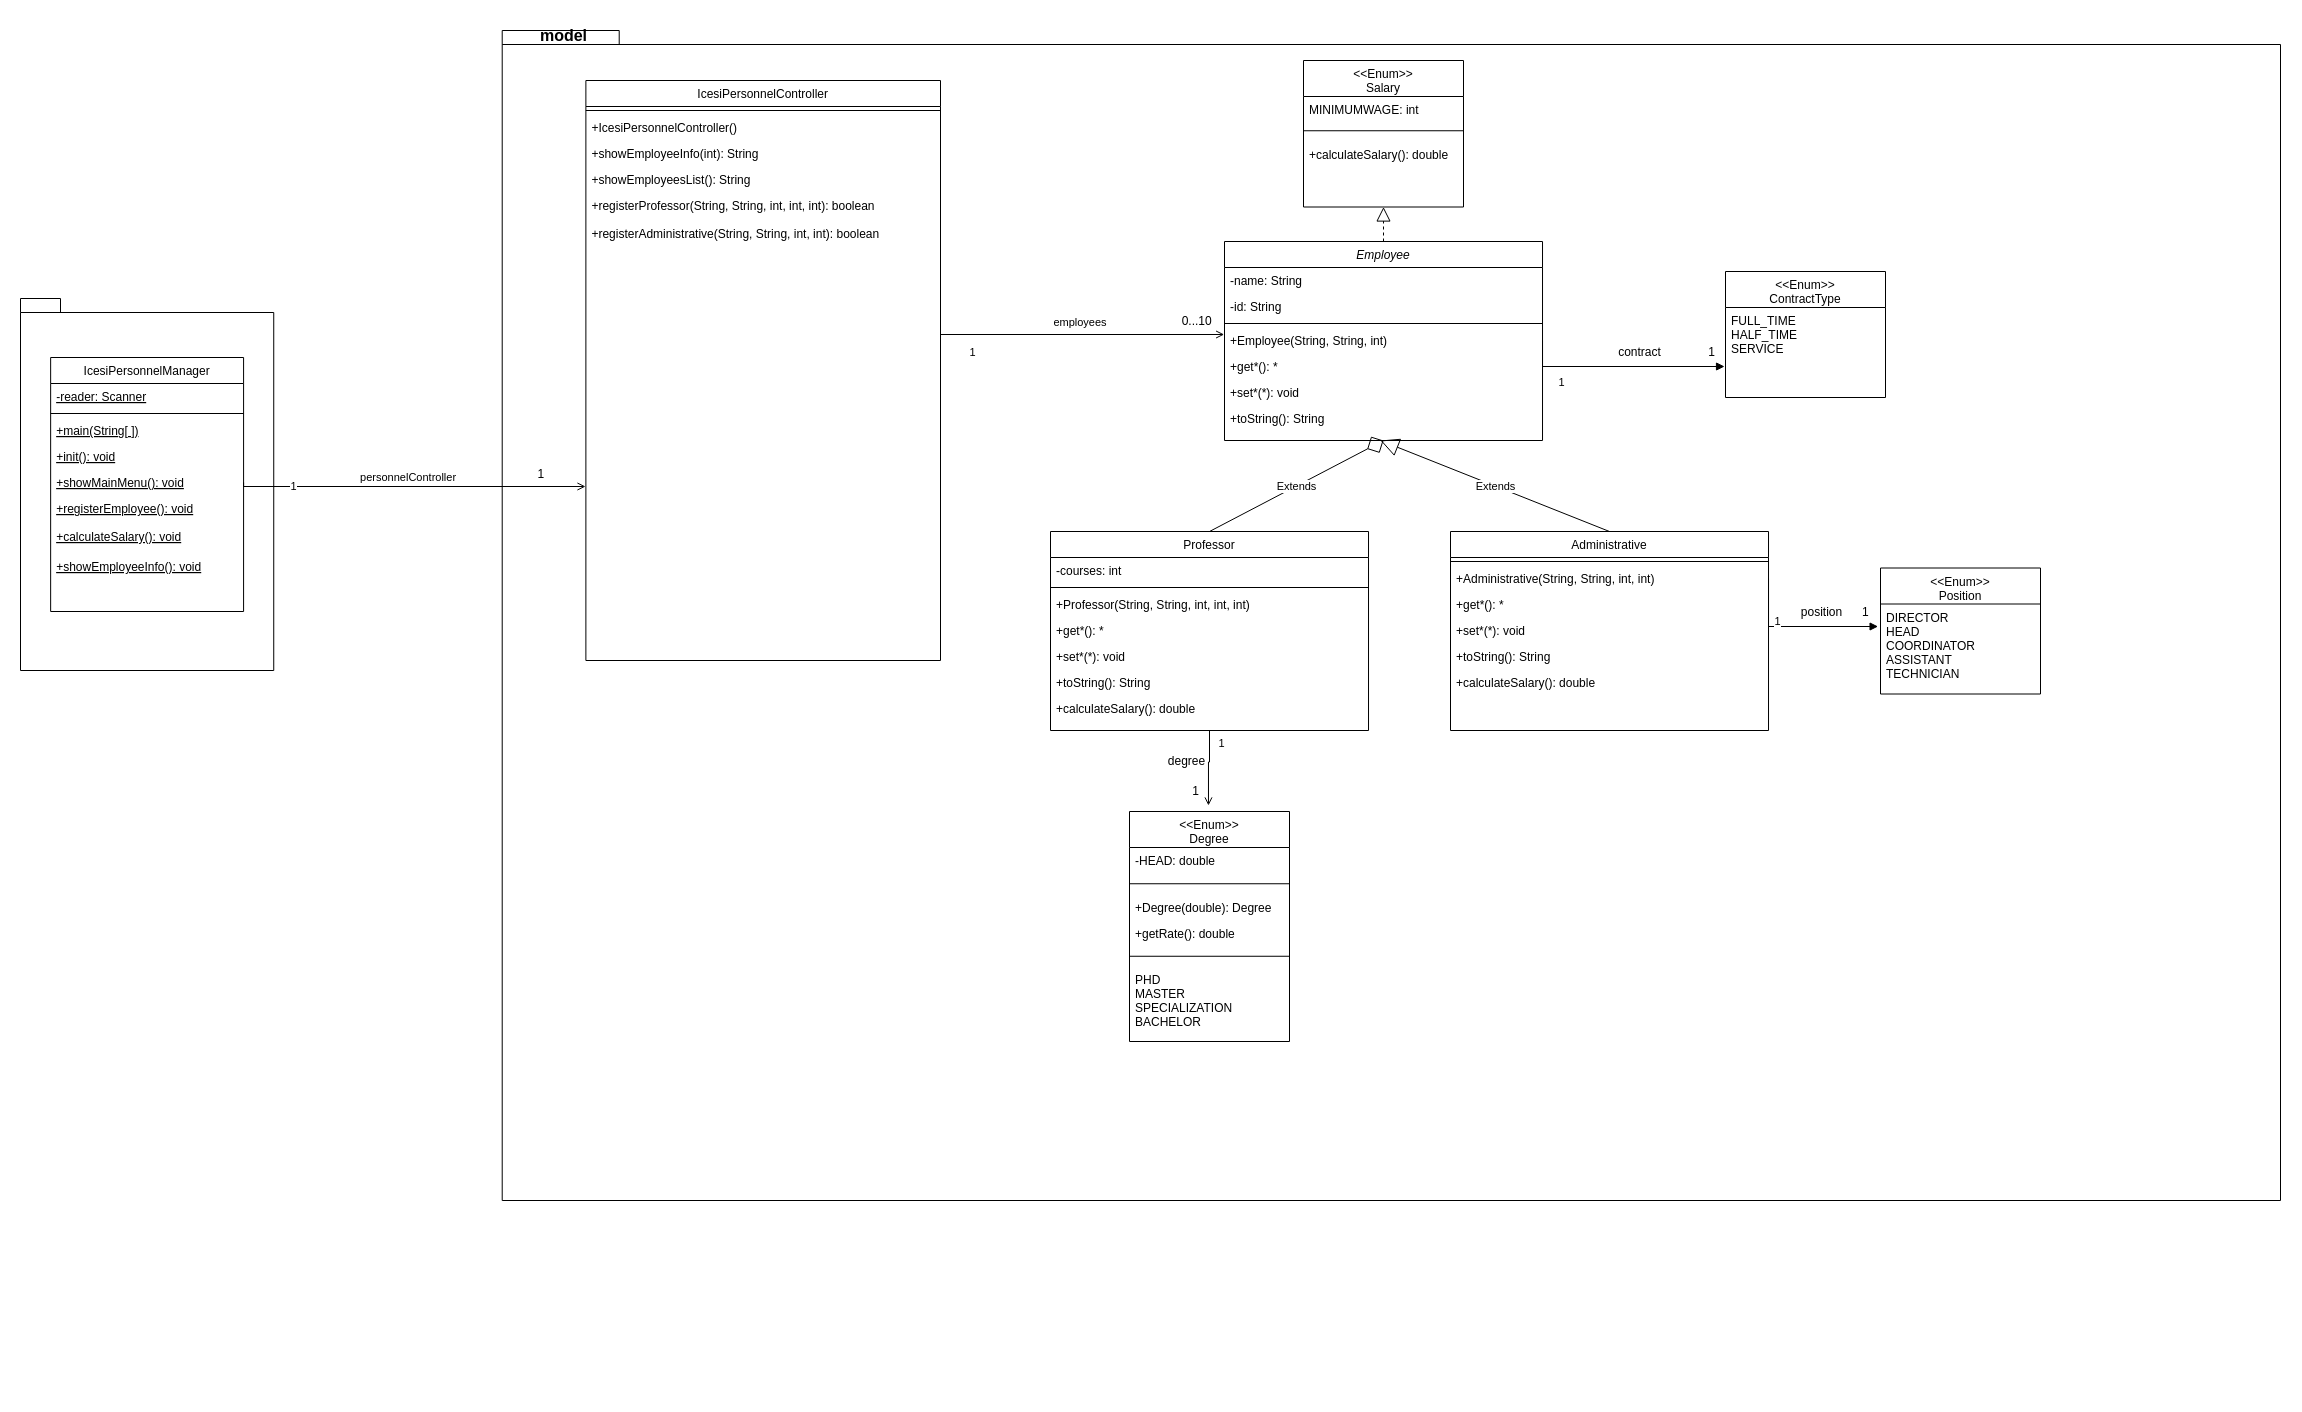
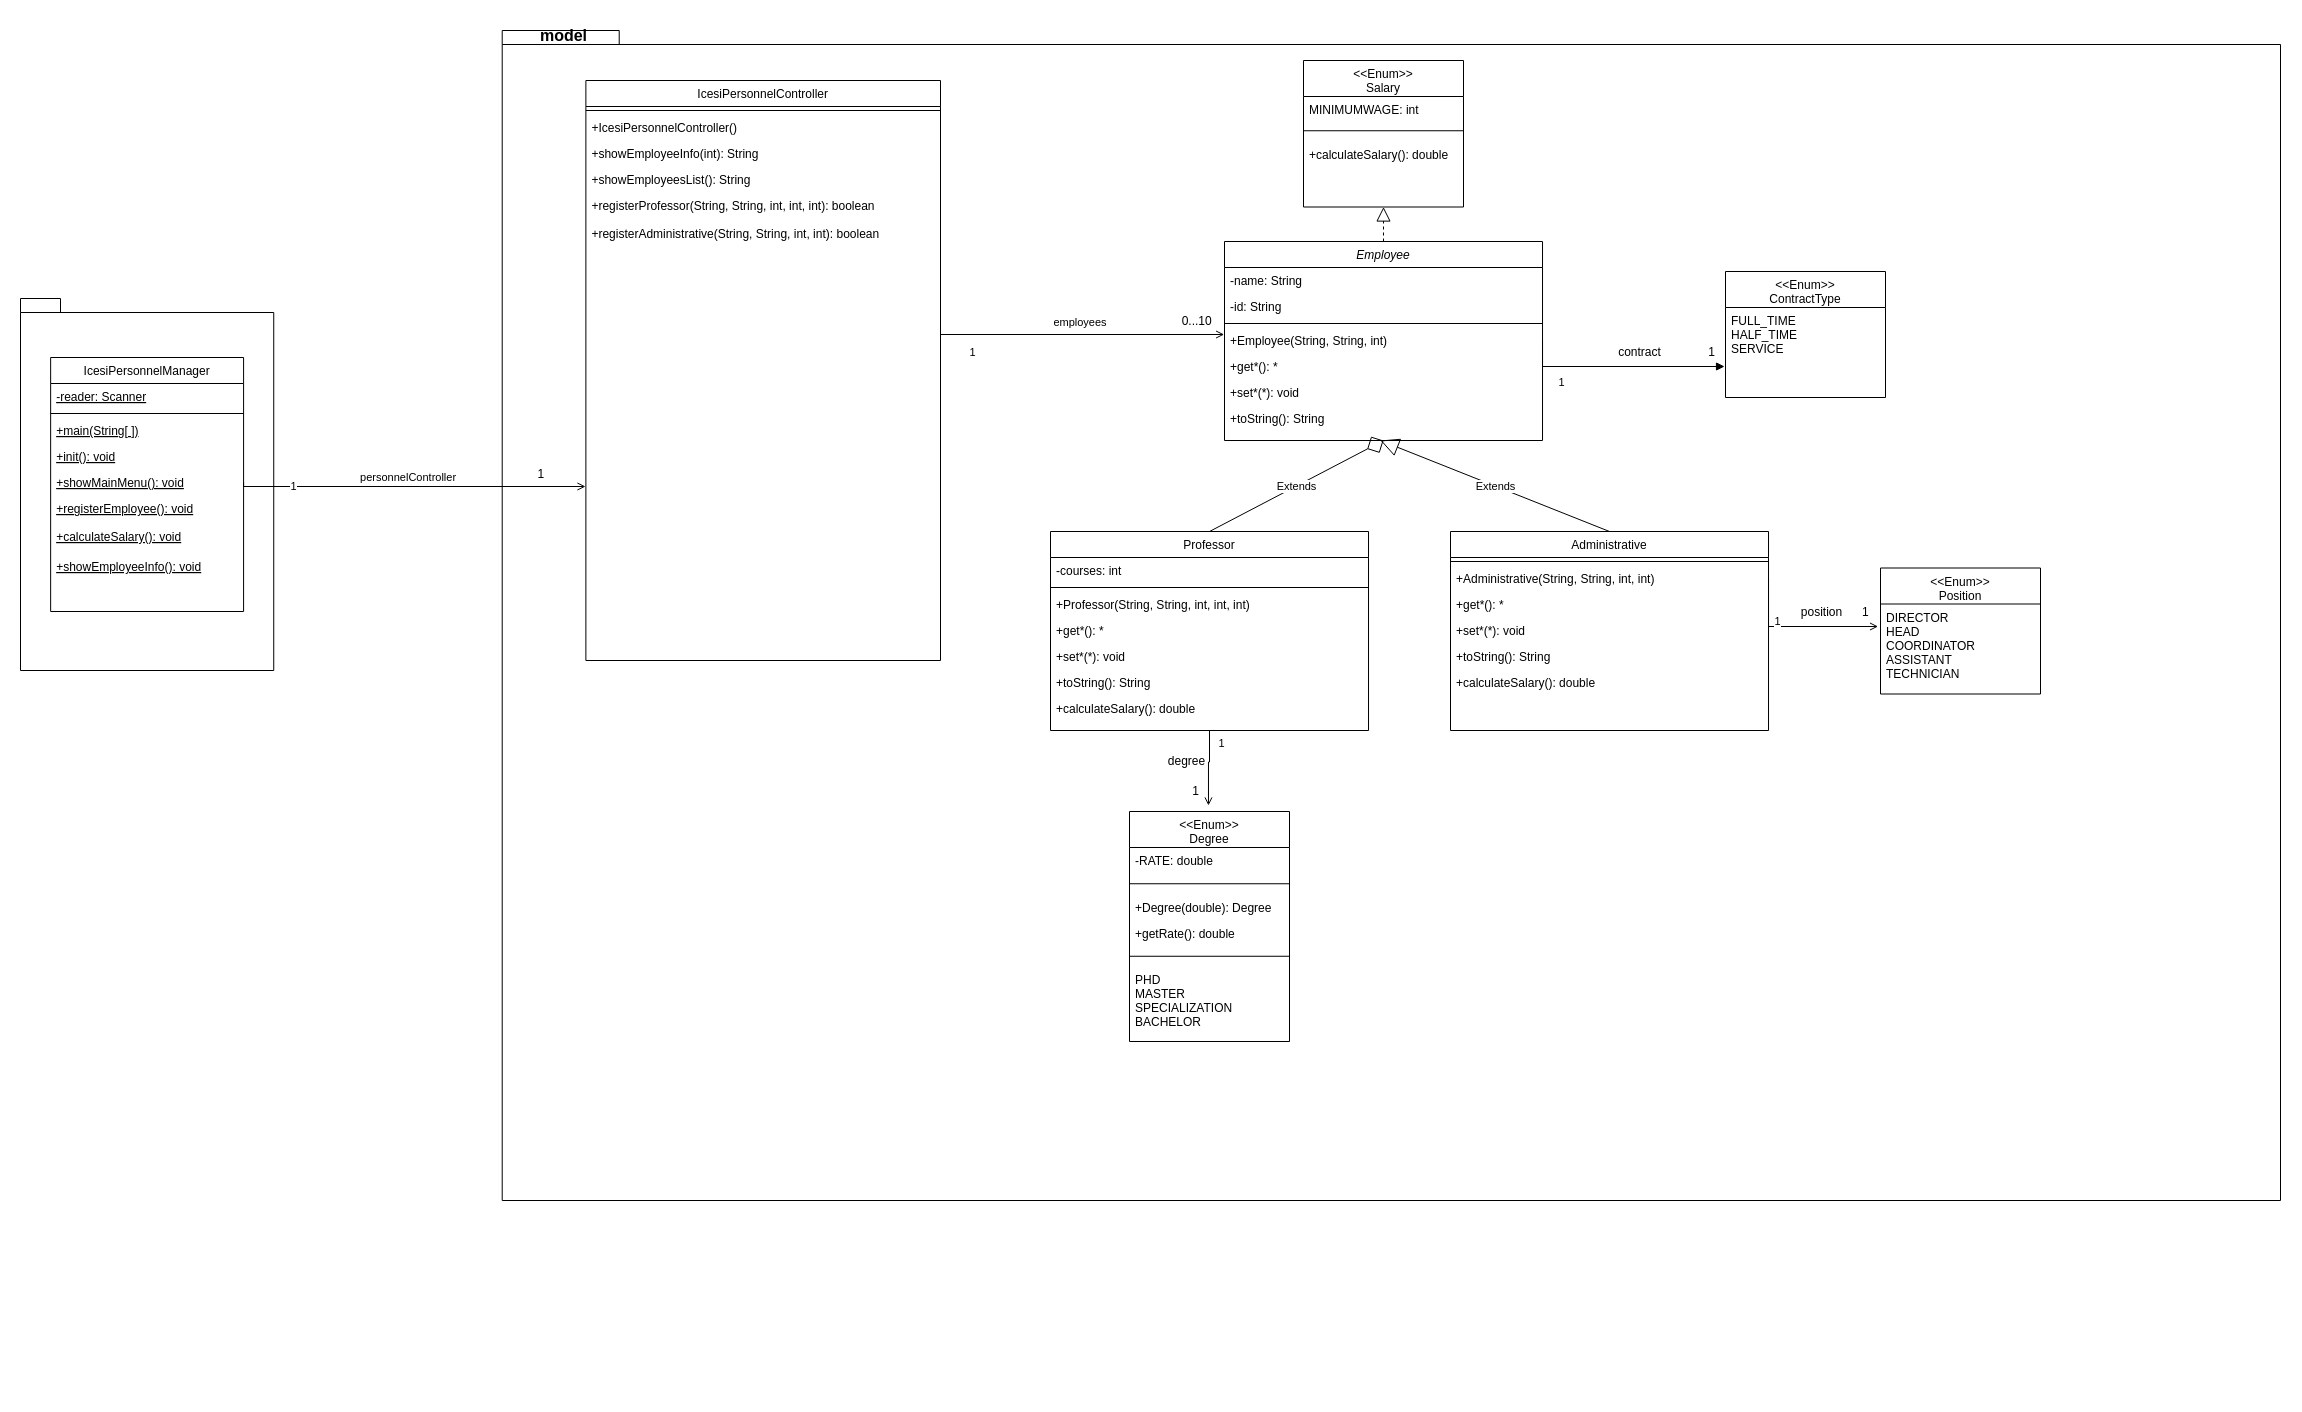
(1868, 627) -> (1871, 627)
(1174, 861) -> (1174, 861)
